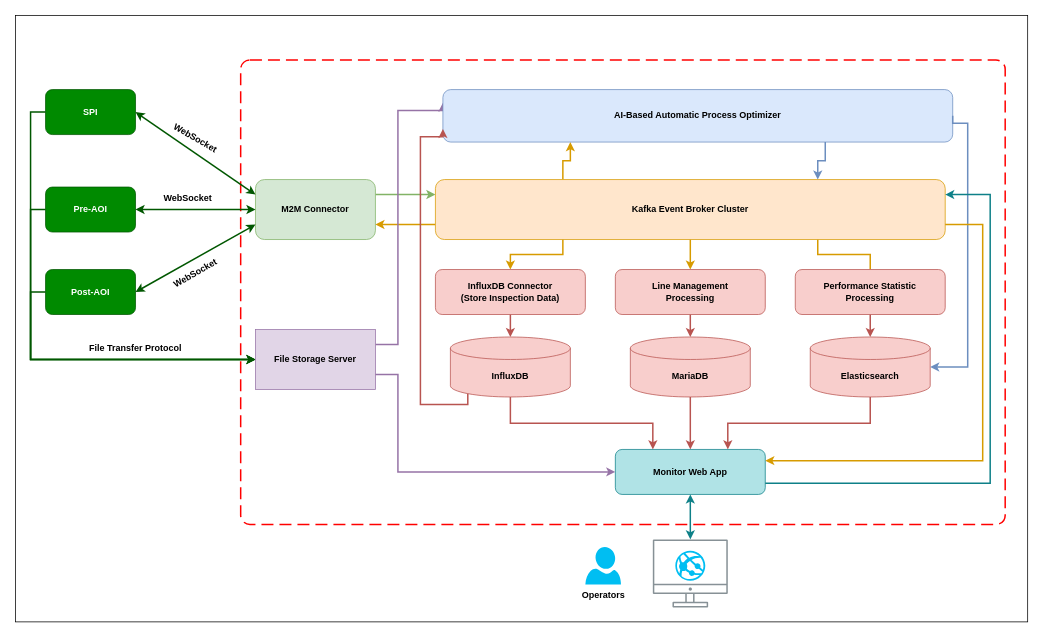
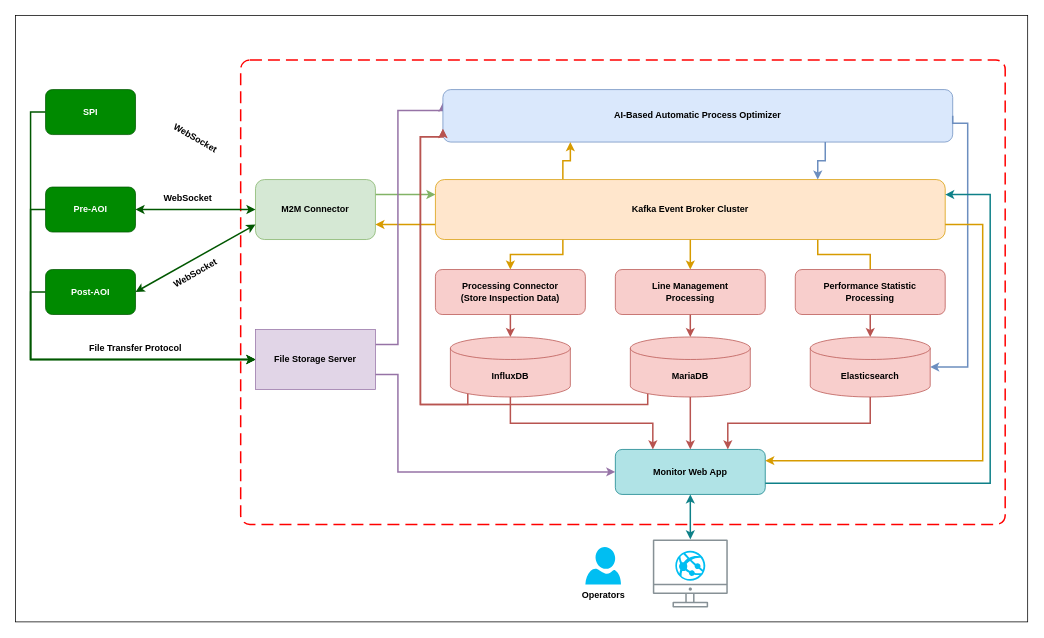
(195, 153) -> none
(510, 292) -> (510, 292)
none -> (564, 405)
